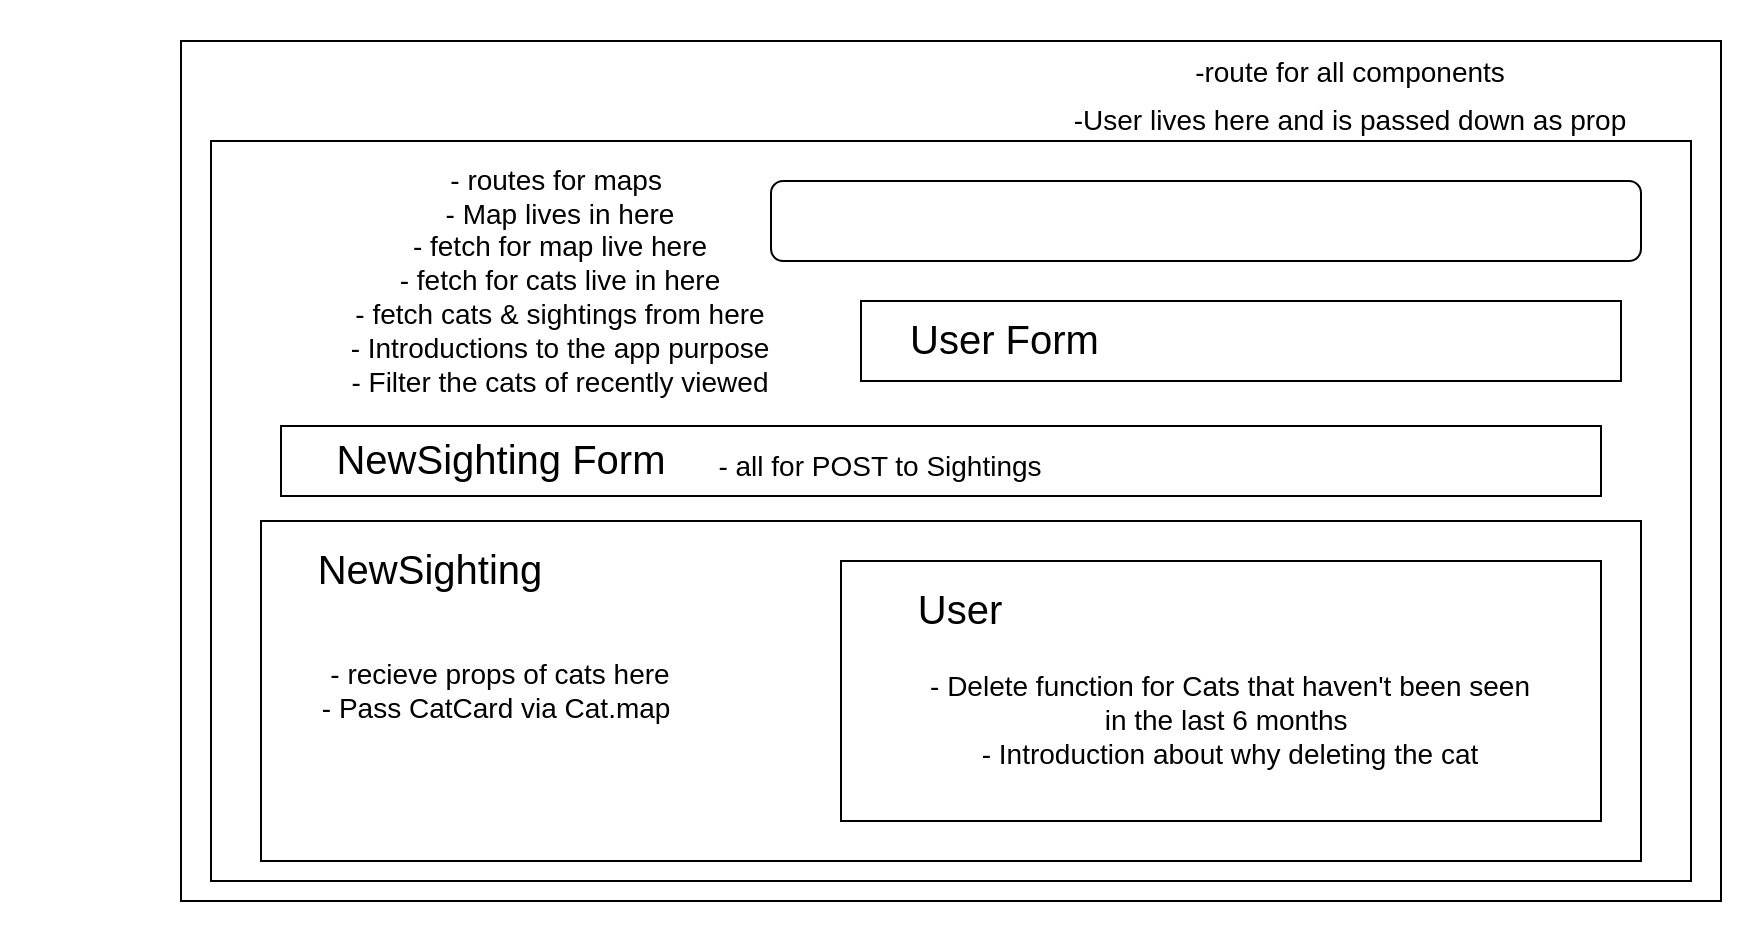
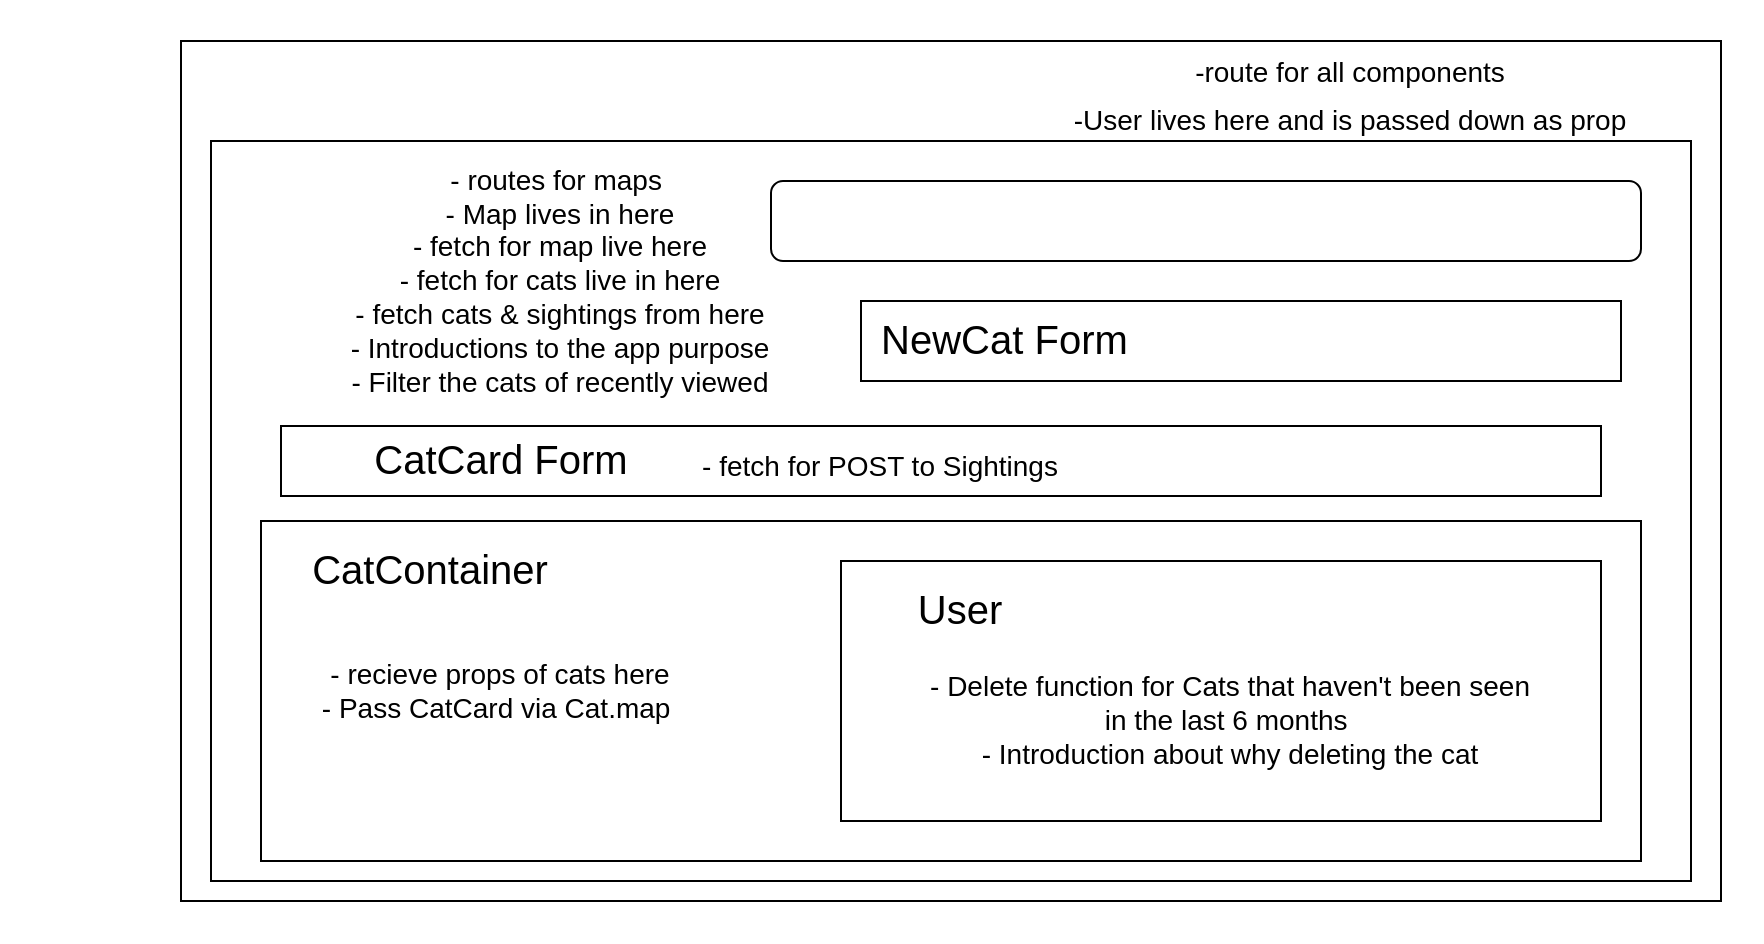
(1011, 341) -> (1011, 341)
(502, 461) -> (502, 461)
(881, 467) -> (881, 467)
(431, 571) -> (431, 571)
